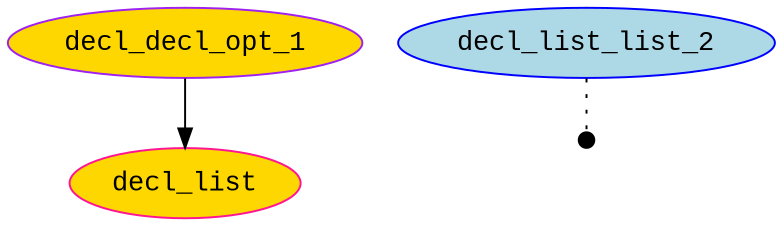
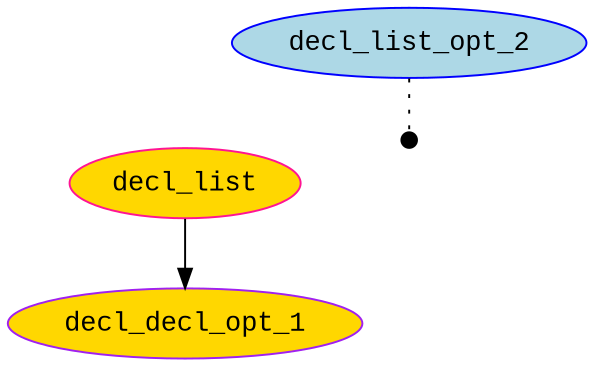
(587, 43) -> (409, 43)
(185, 103) -> (185, 244)
